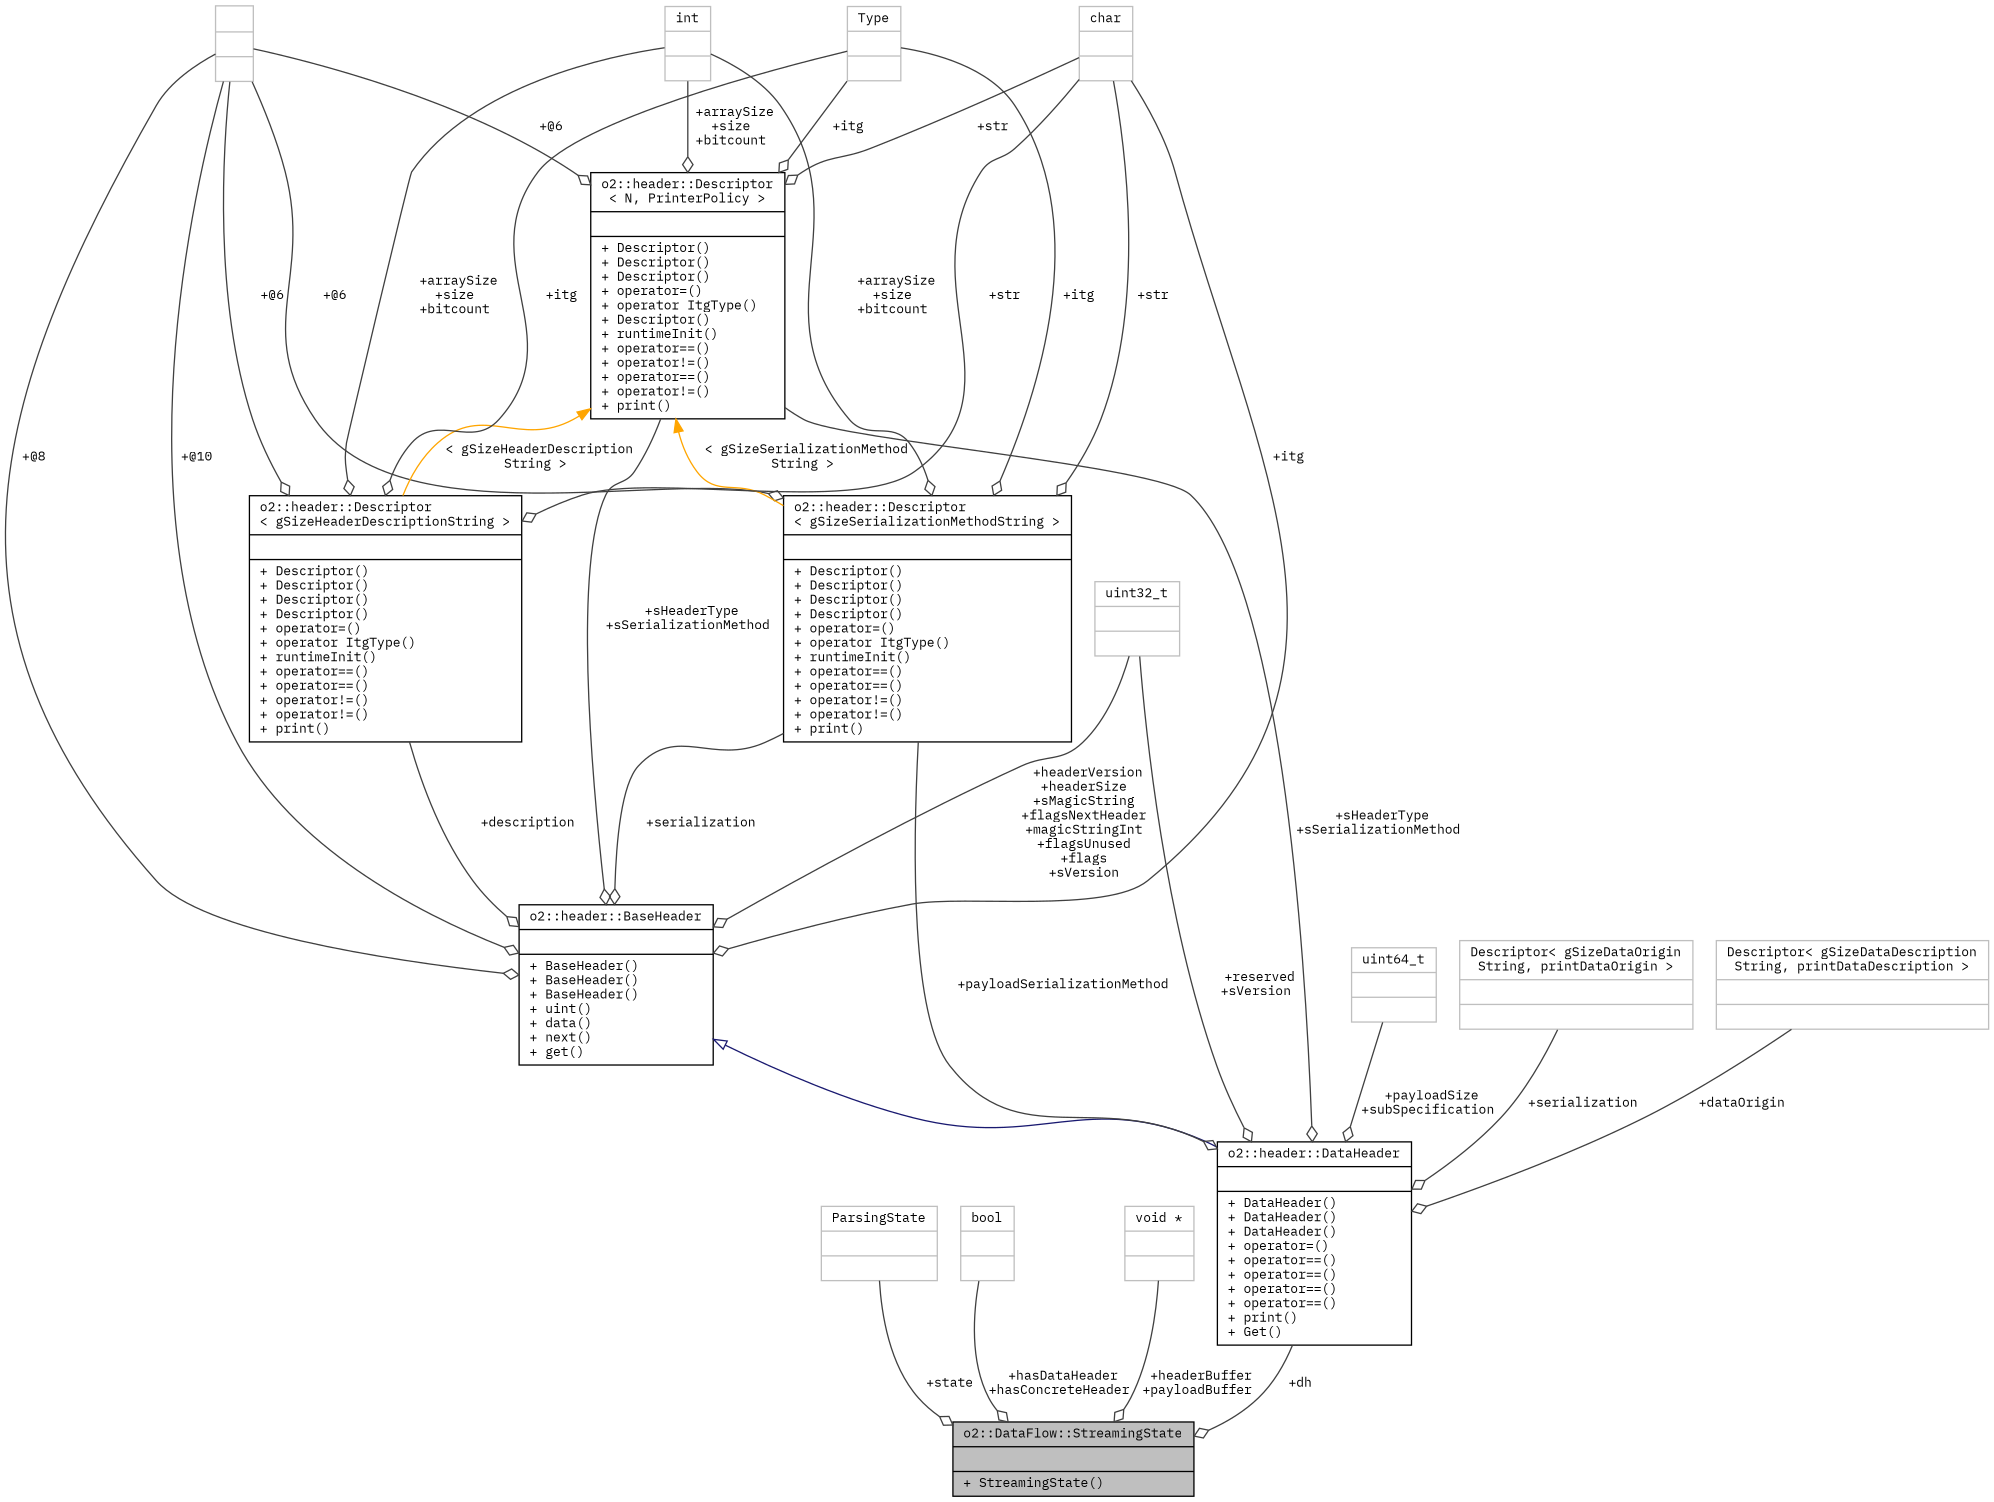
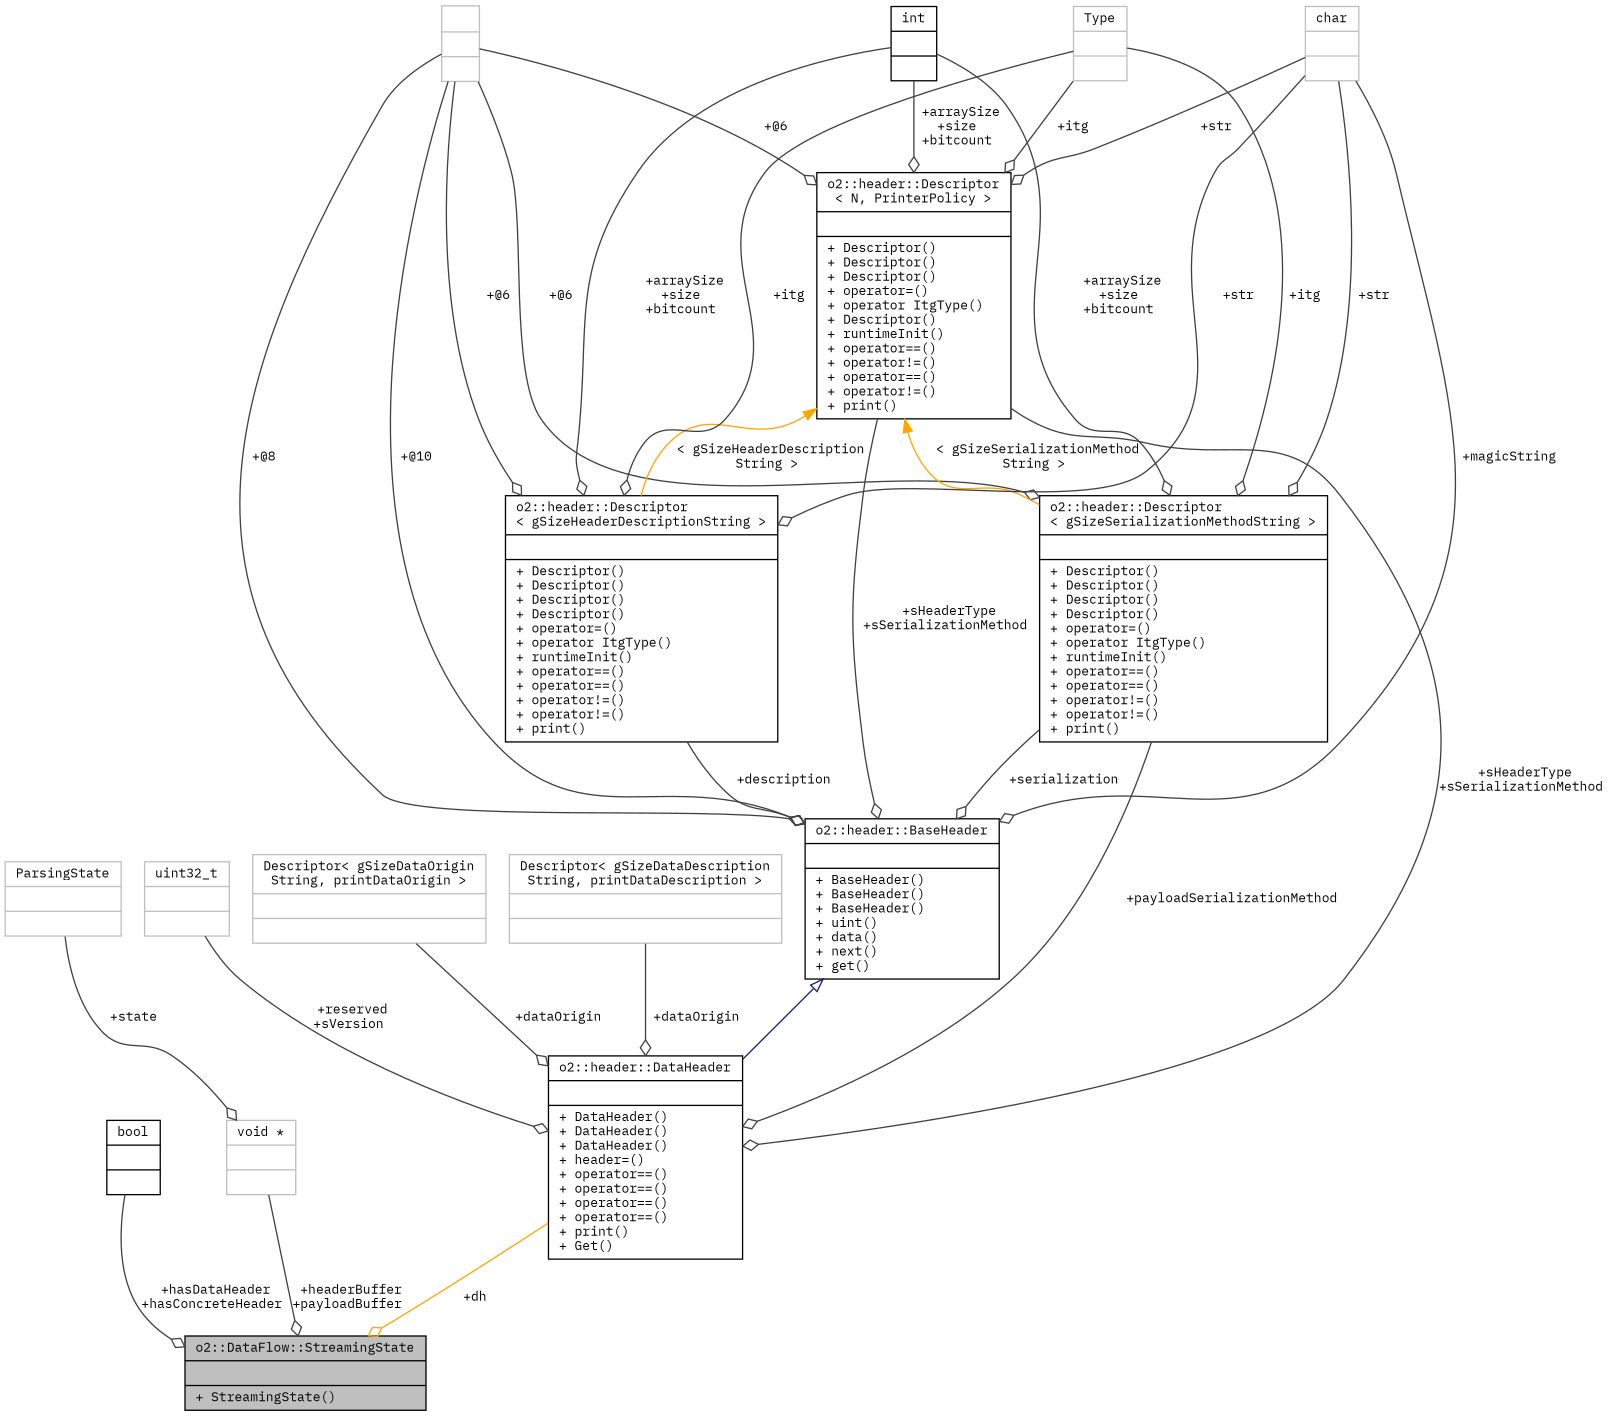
(688, 44) -> (914, 44)
(1285, 457) -> (1506, 457)
(946, 802) -> none
(1394, 985) -> none
(1580, 1103) -> (555, 1017)
(987, 1244) -> (134, 1158)
(1279, 1246) -> (603, 1160)
(894, 1356) -> (122, 1044)
(1260, 1397) -> (466, 1276)
